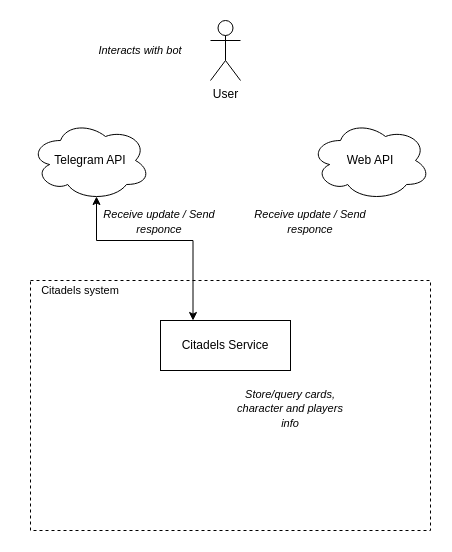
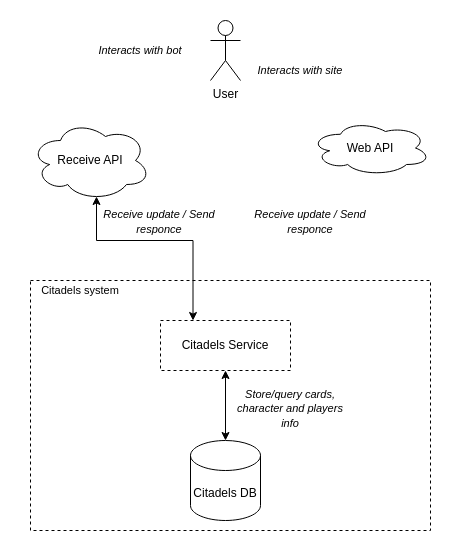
none -> (301, 71)
(91, 161) -> (91, 161)
(371, 161) -> (371, 148)
(226, 346) -> (226, 346)
none -> (226, 405)
none -> (226, 481)
